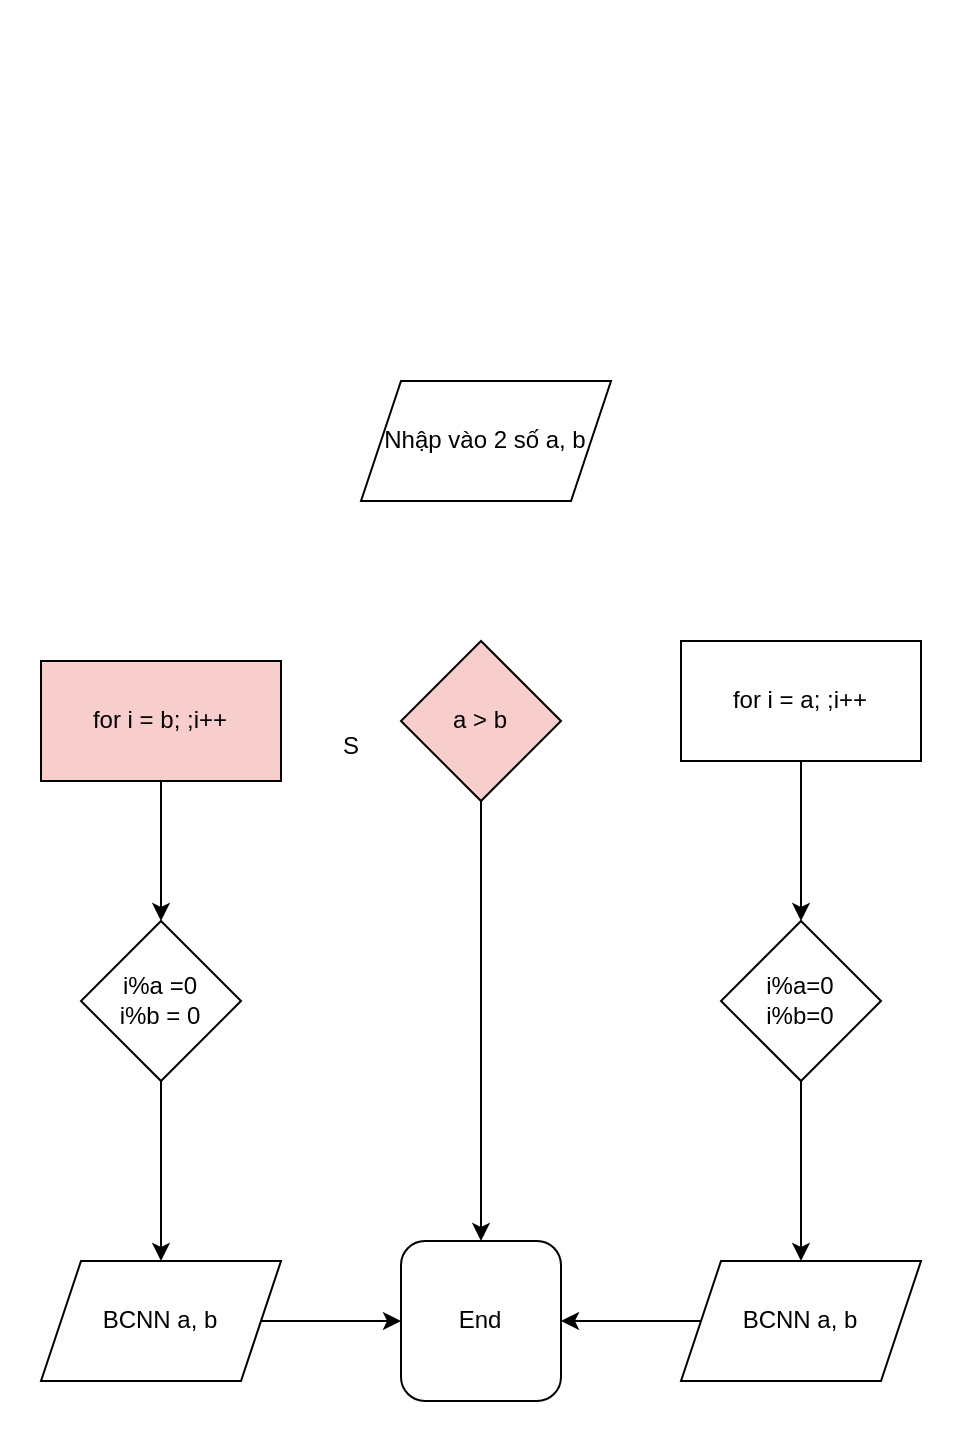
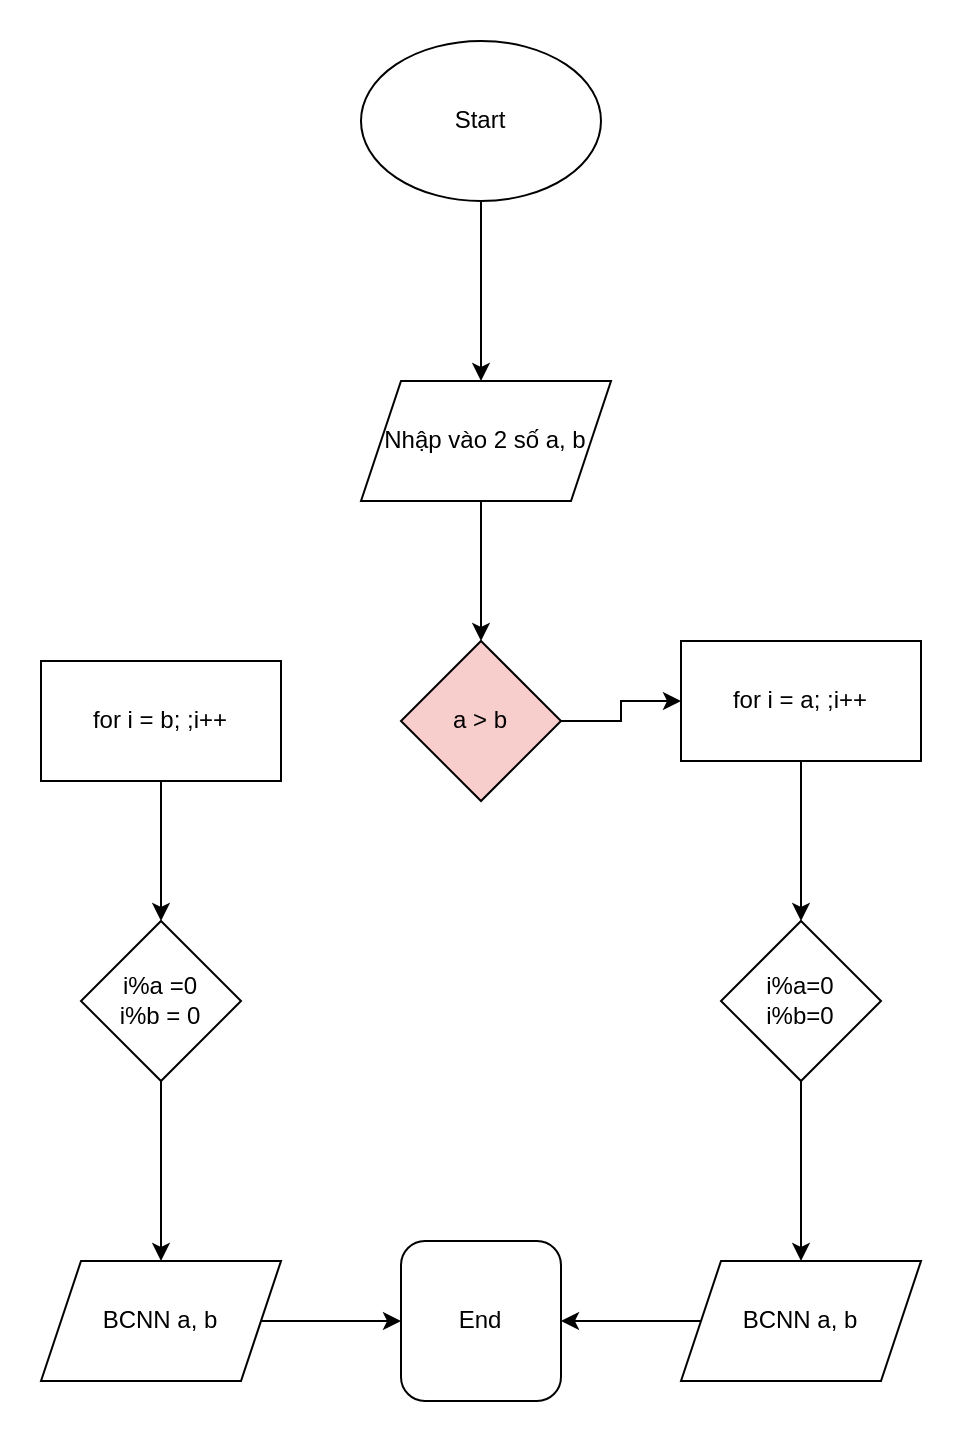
none -> (481, 121)
none -> (481, 284)
none -> (481, 564)
(161, 721) -> (161, 721)
(351, 747) -> none
(481, 1014) -> (621, 718)
